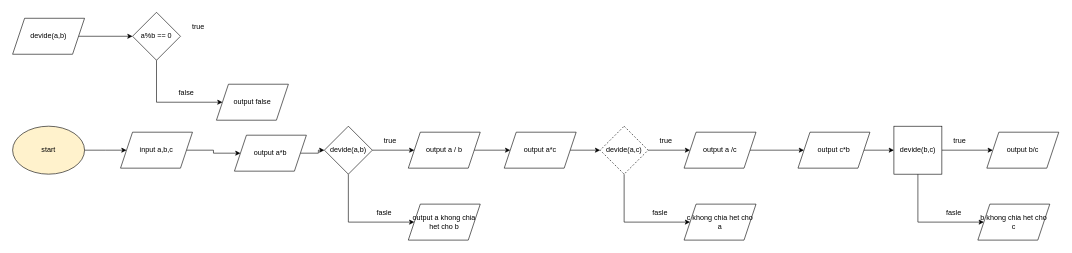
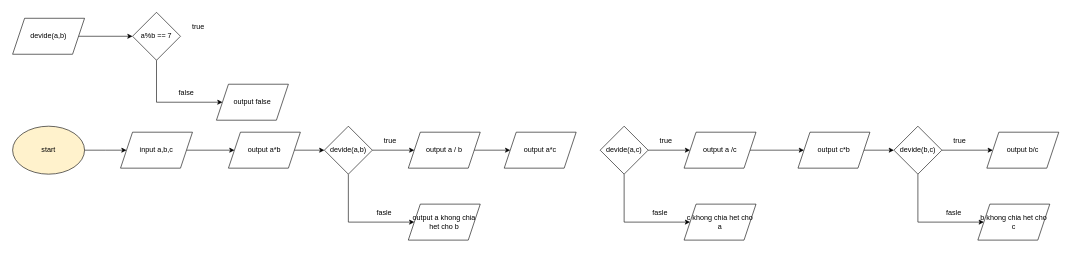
(156, 36) -> (156, 36)
(594, 150) -> none
(624, 150) -> (624, 150)
(918, 150) -> (918, 150)
(270, 153) -> (264, 150)
